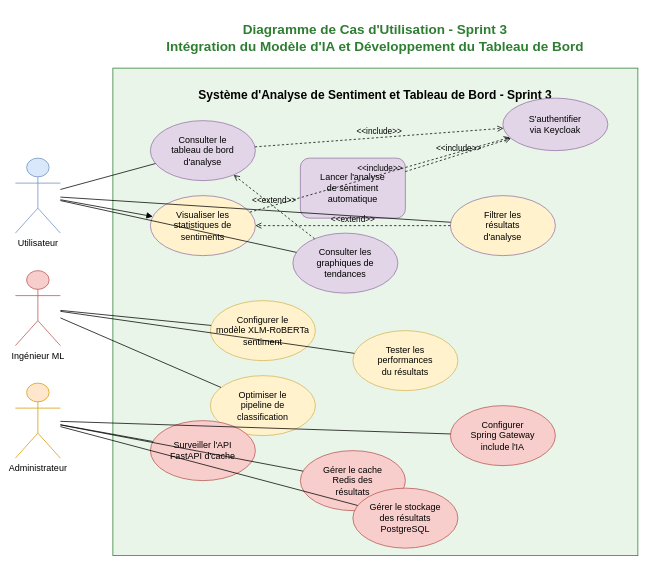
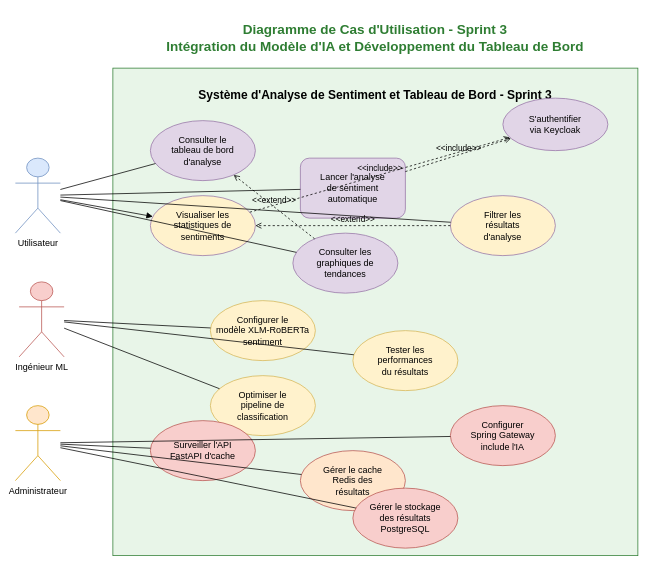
(378, 137) -> none
none -> (180, 192)
(38, 308) -> (42, 319)
(38, 420) -> (38, 443)
(353, 480) -> (353, 480)
